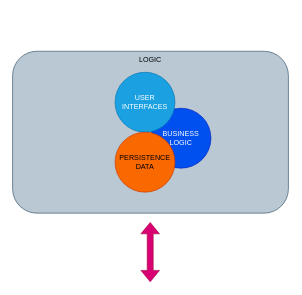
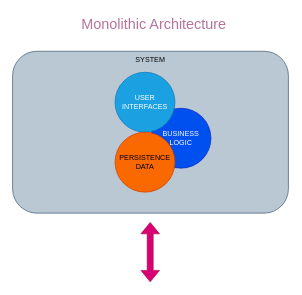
none -> (154, 24)
(150, 60) -> (150, 60)
